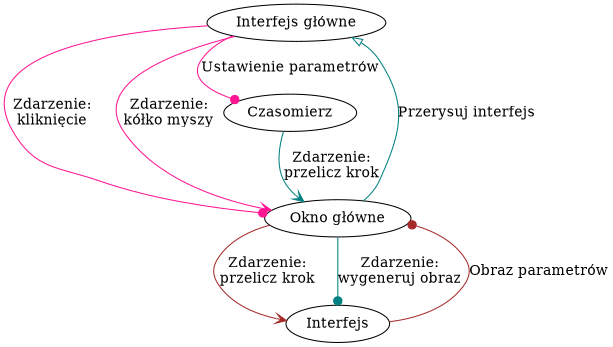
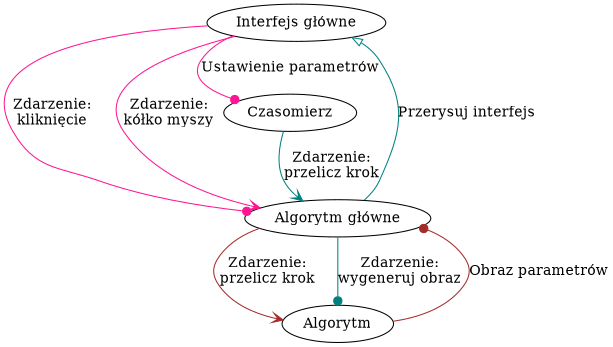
(338, 218) -> (338, 218)
(338, 324) -> (338, 324)
